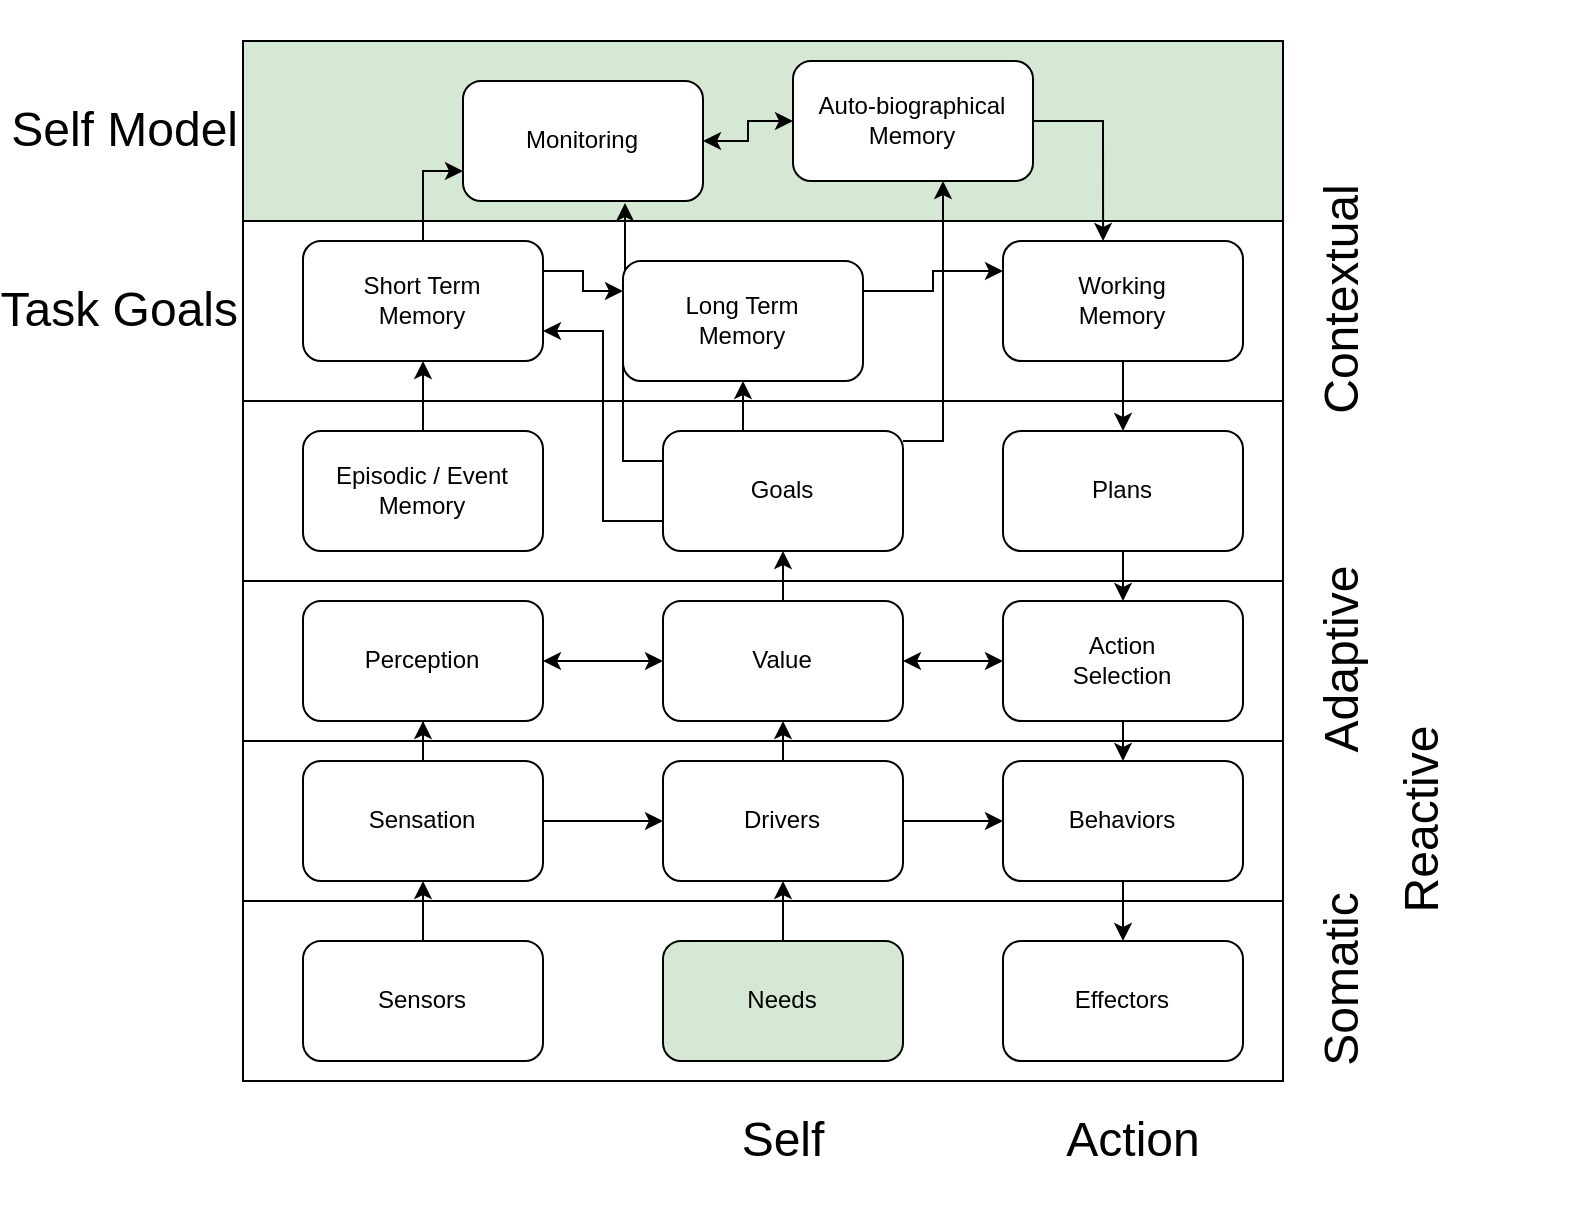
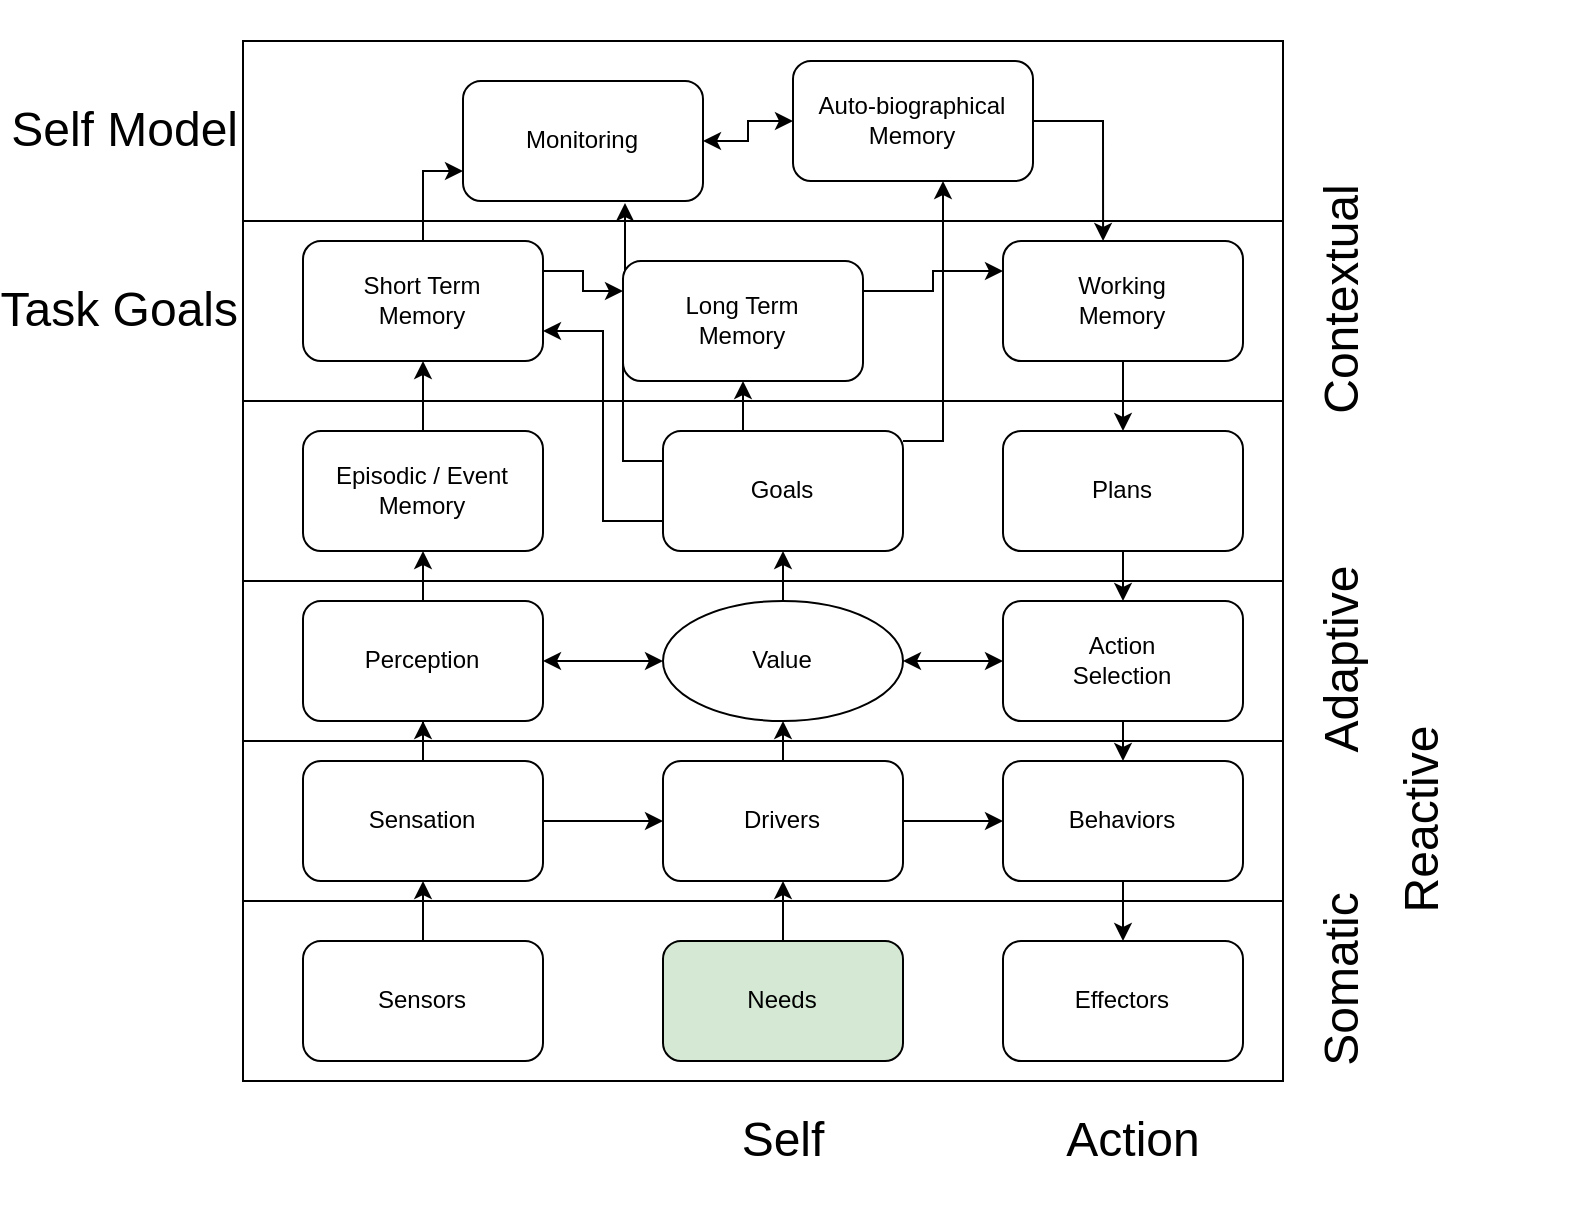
(763, 131) -> (763, 131)
none -> (423, 583)
(783, 661) -> (783, 661)
